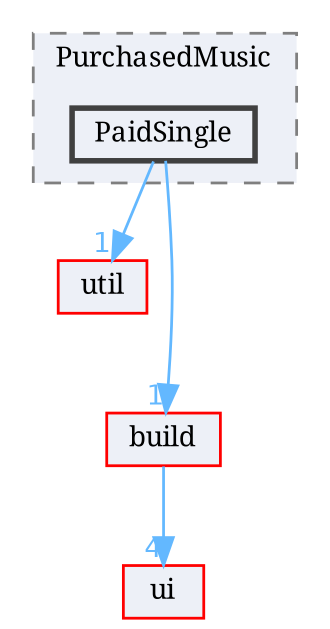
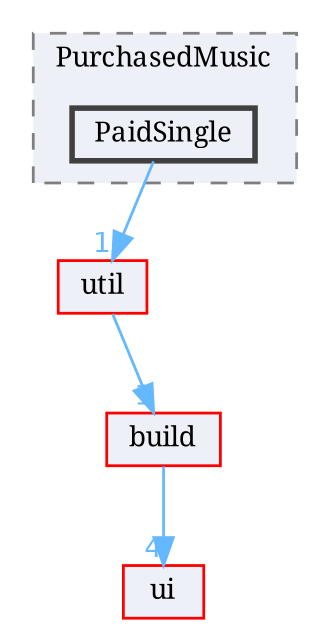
(172, 273) -> (128, 350)
